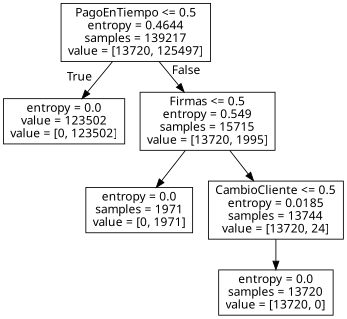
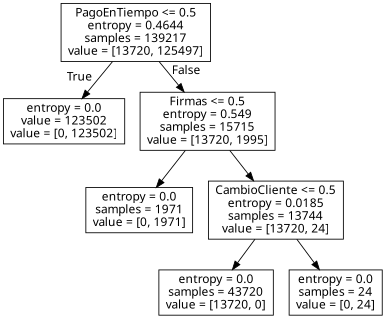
(276, 293) -> (216, 293)
none -> (336, 293)
